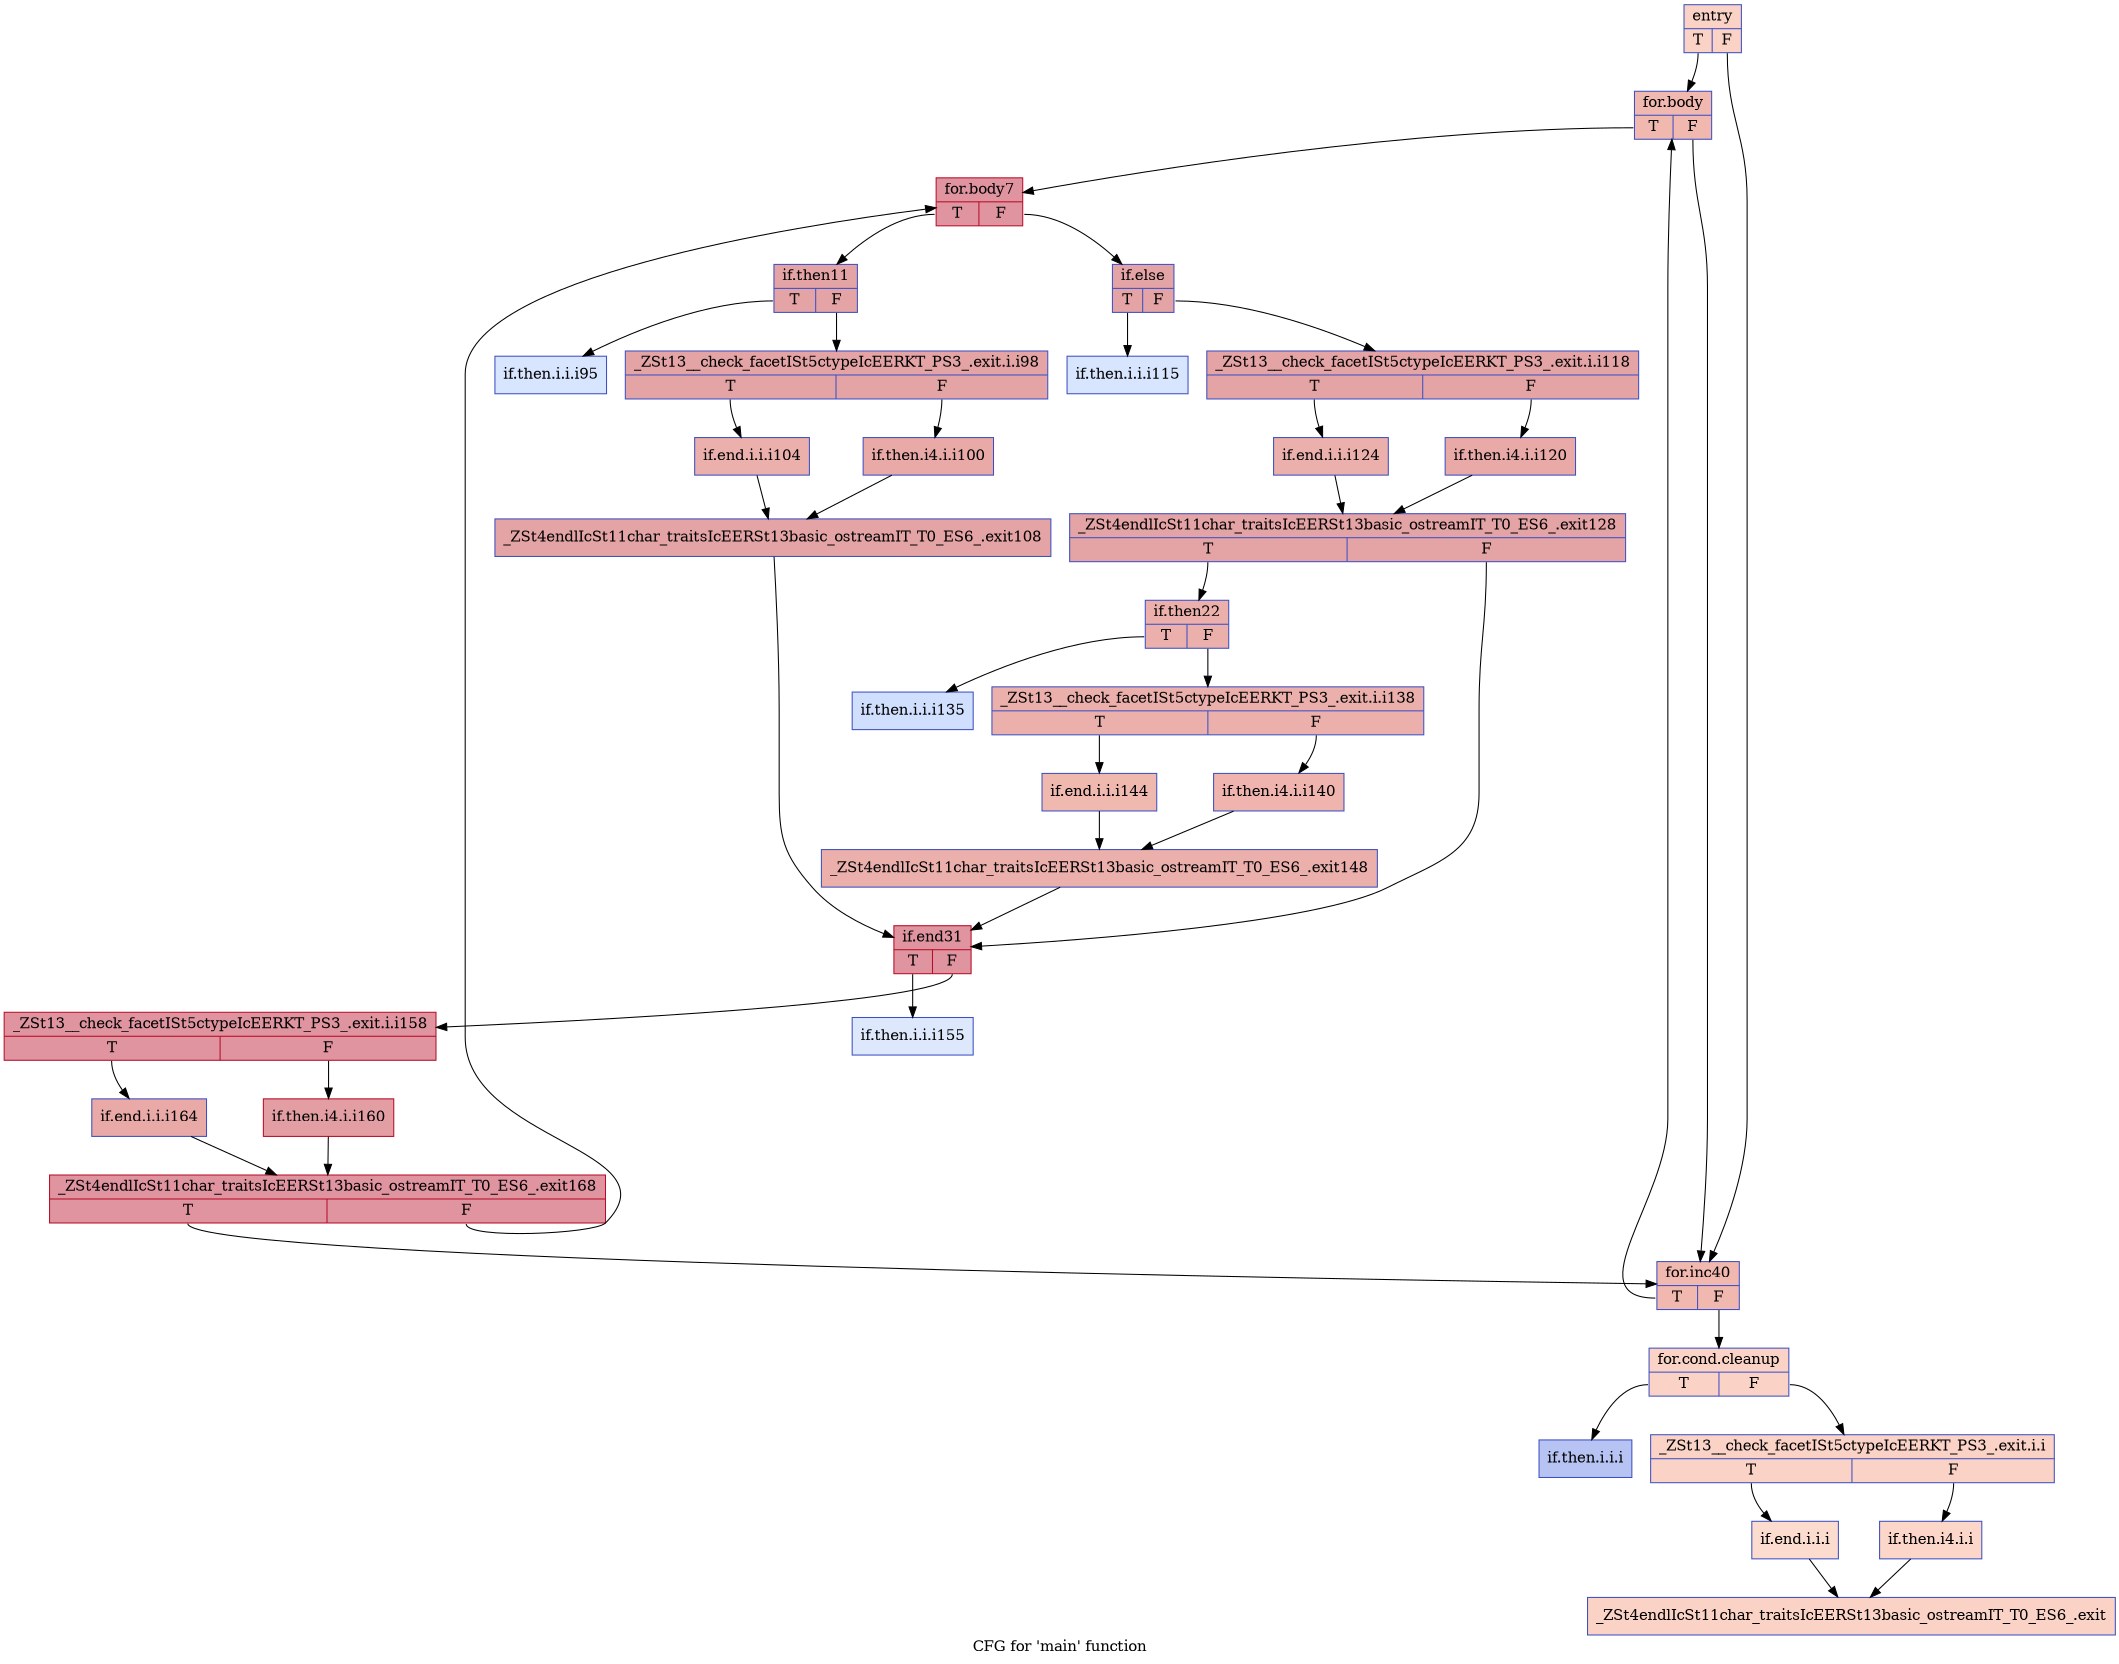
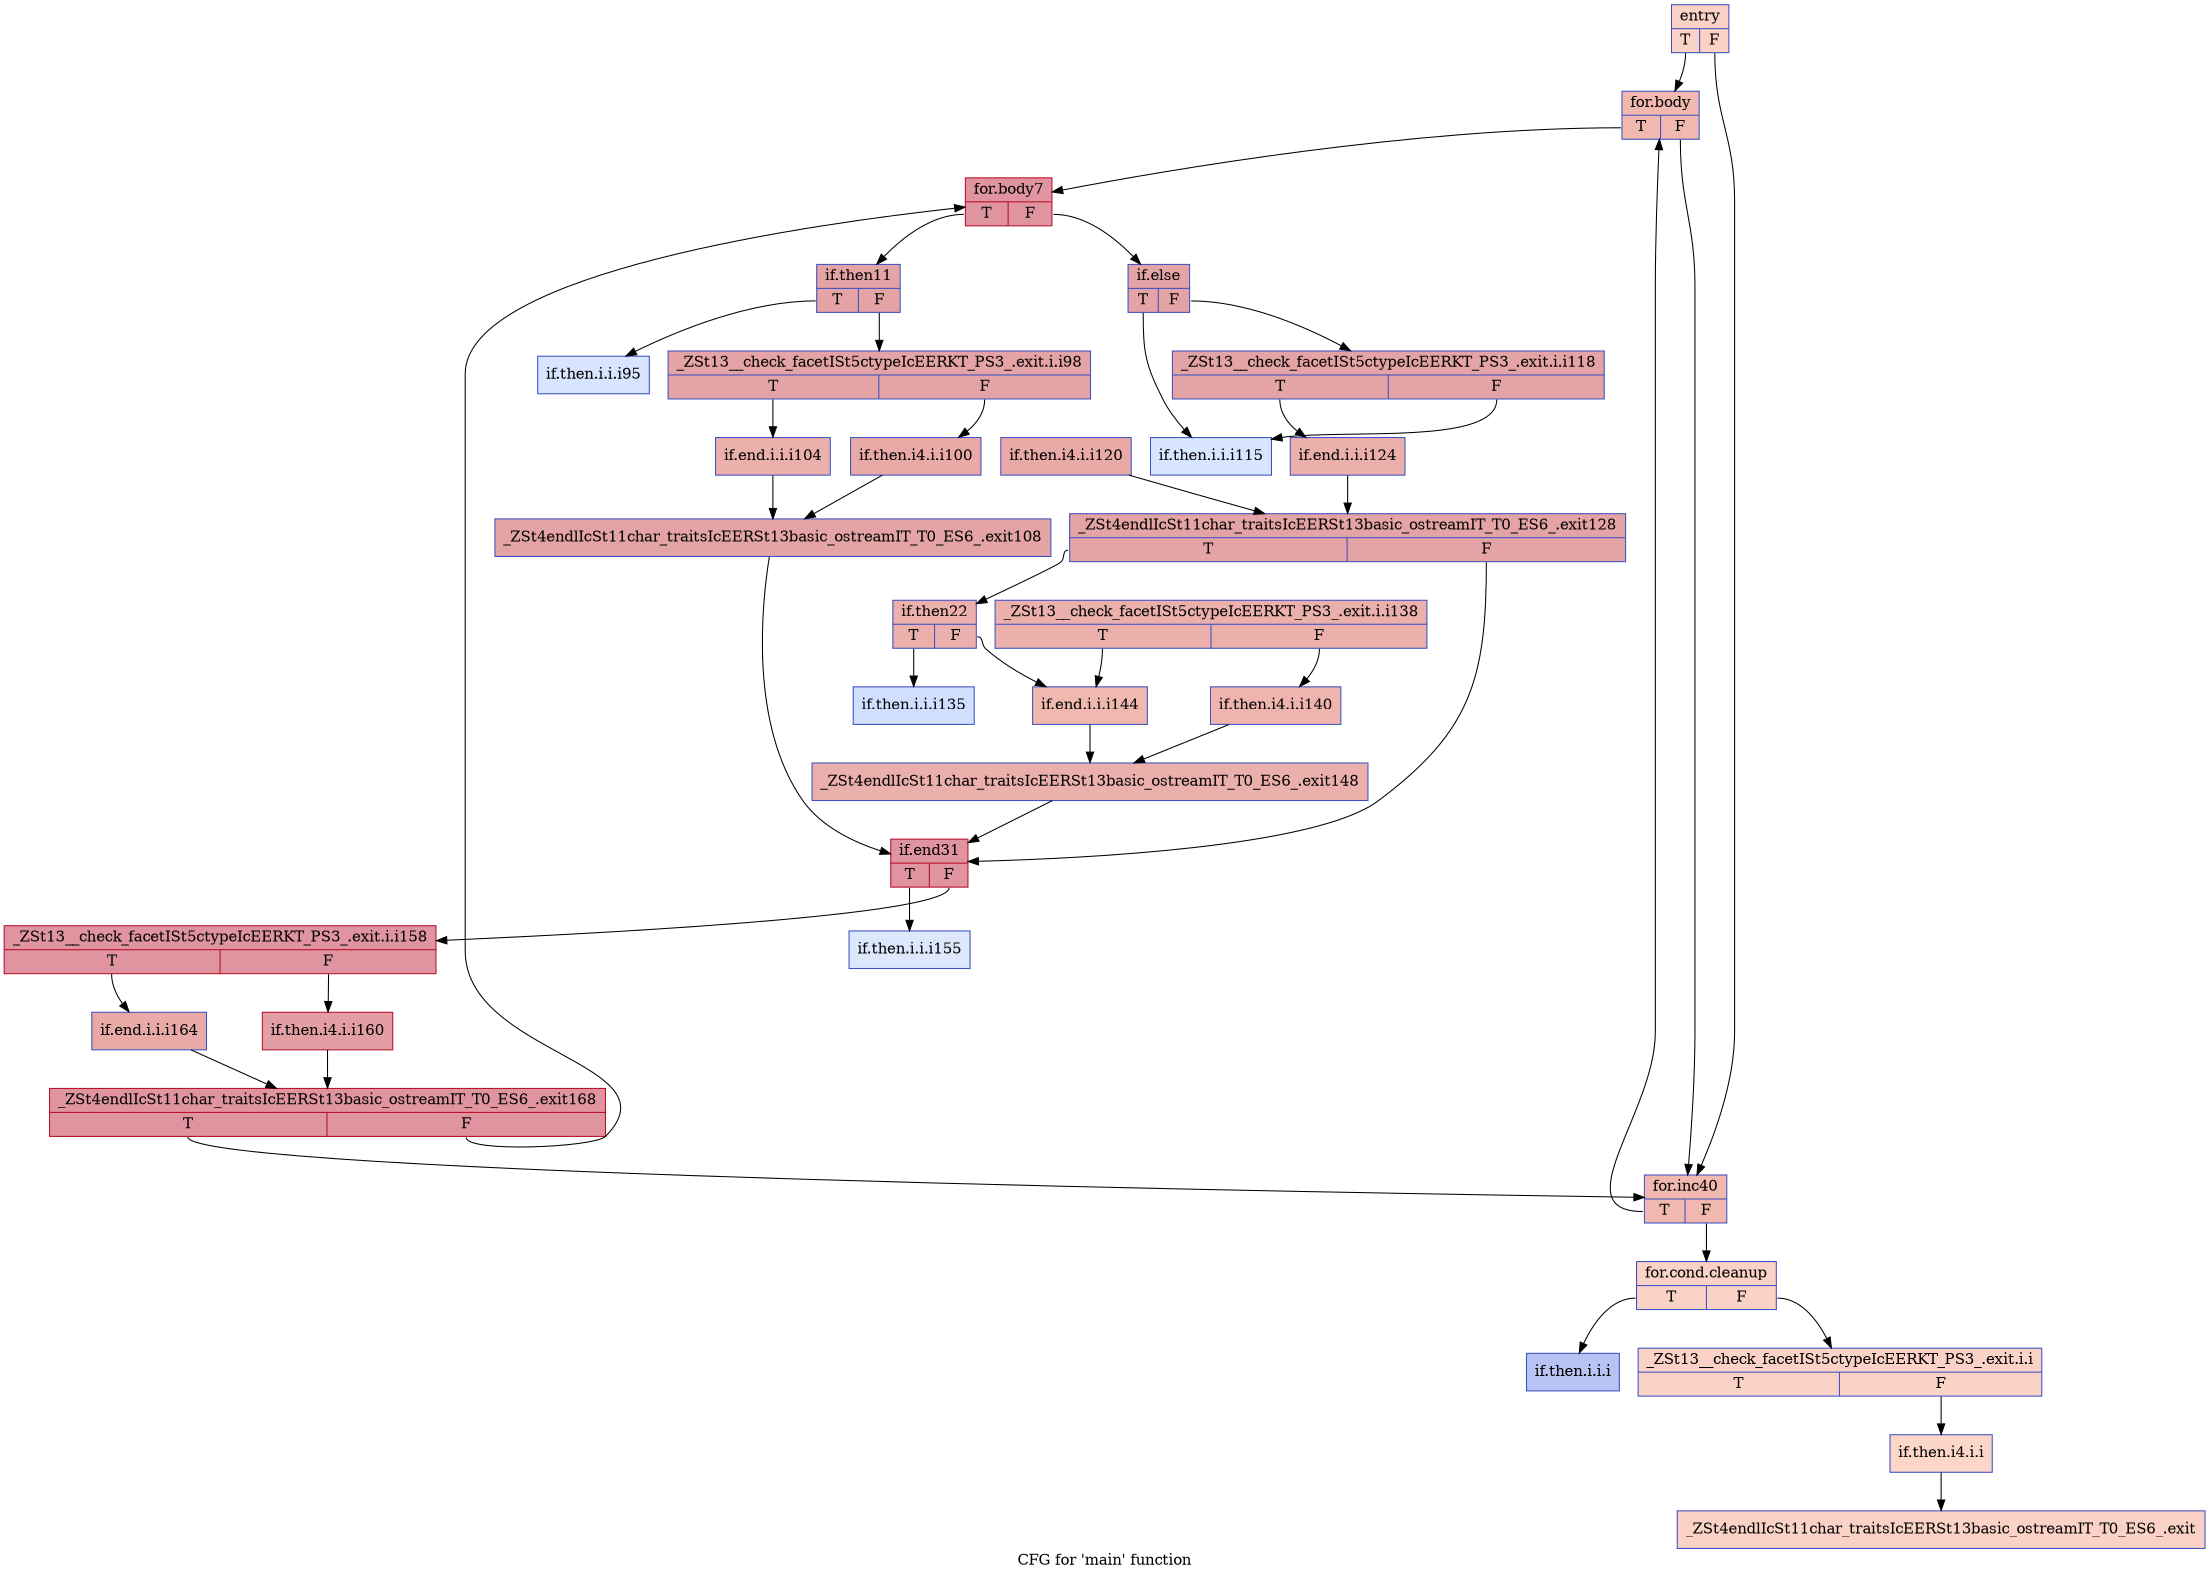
(1529, 414) -> (1396, 433)
(1208, 662) -> (1004, 663)
(1795, 1540) -> none
